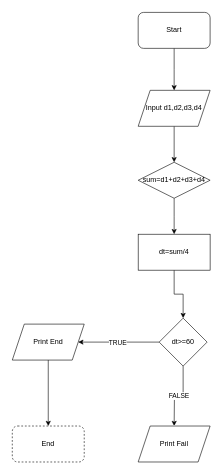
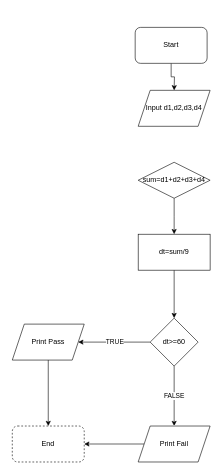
(174, 30) -> (171, 45)
(174, 156) -> none
(174, 252) -> (174, 252)
(48, 342) -> (48, 342)
(183, 342) -> (174, 342)
none -> (89, 444)
